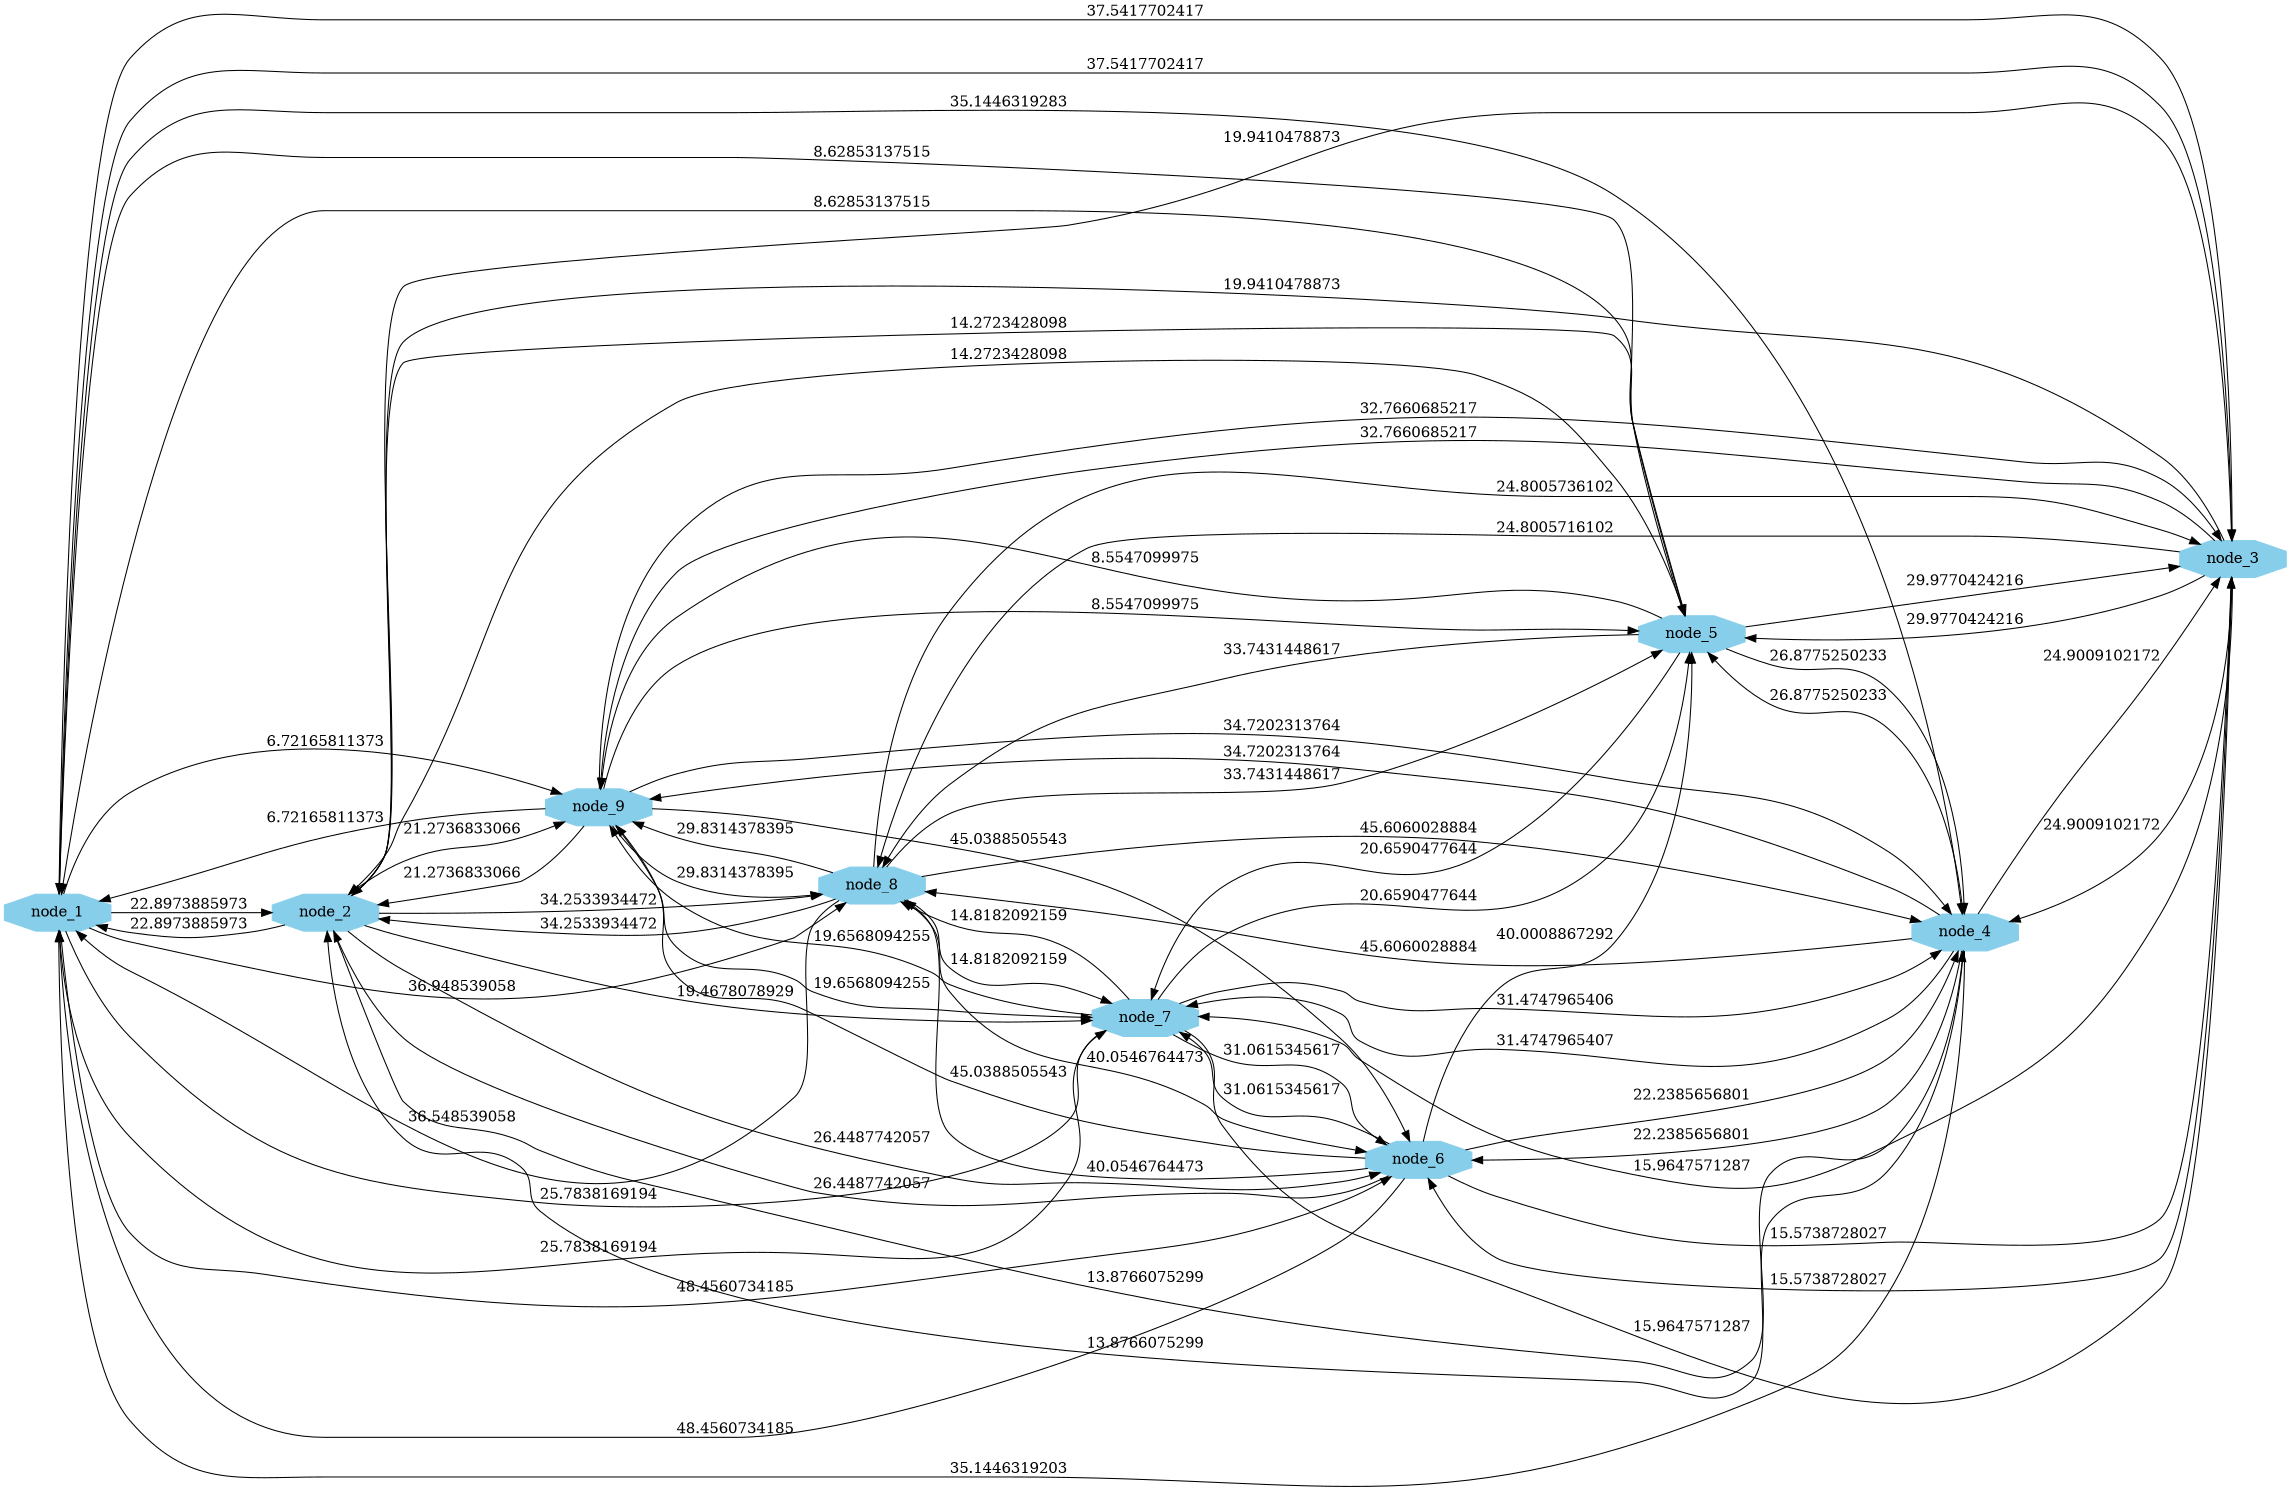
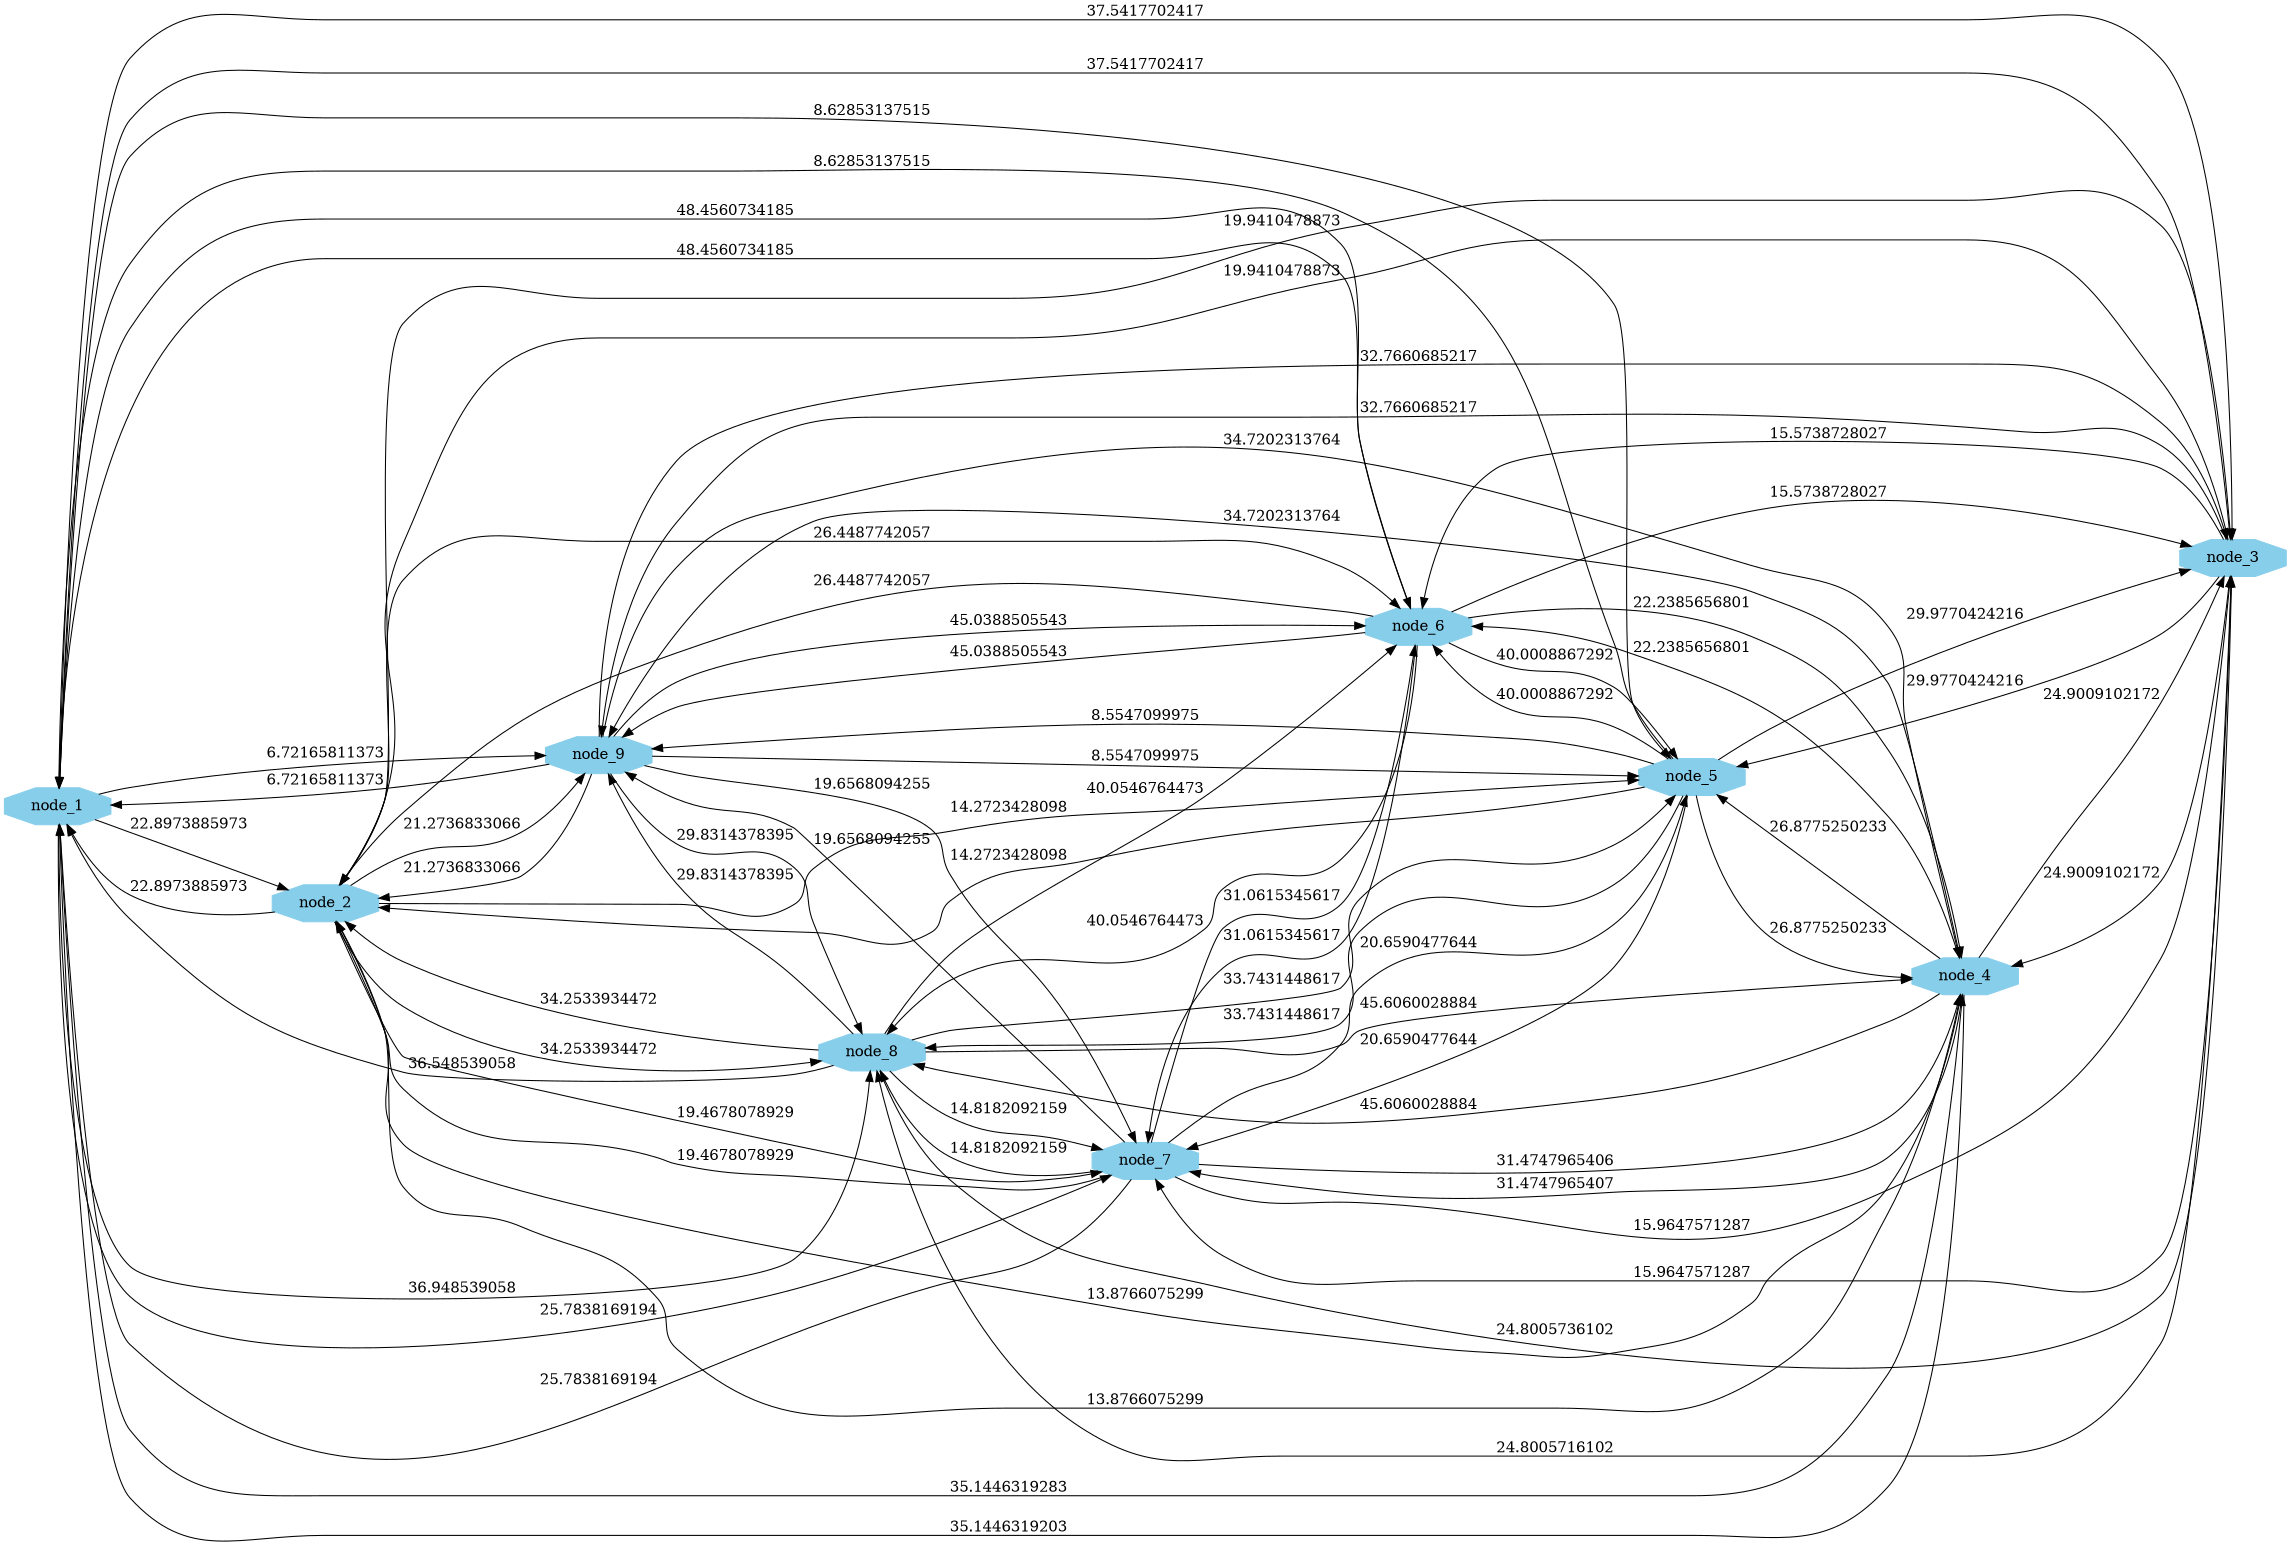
none -> (1549, 717)
none -> (665, 1160)
